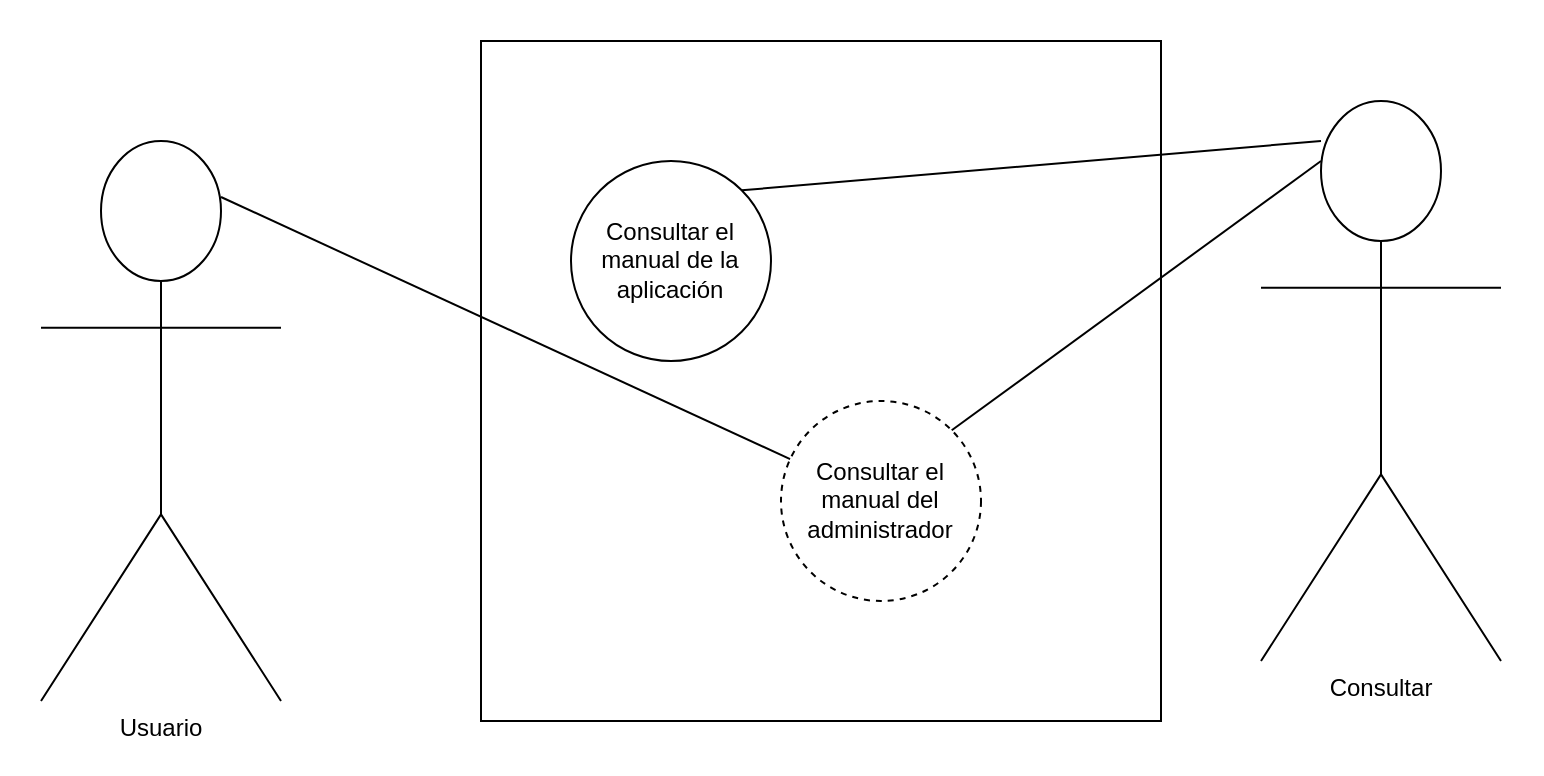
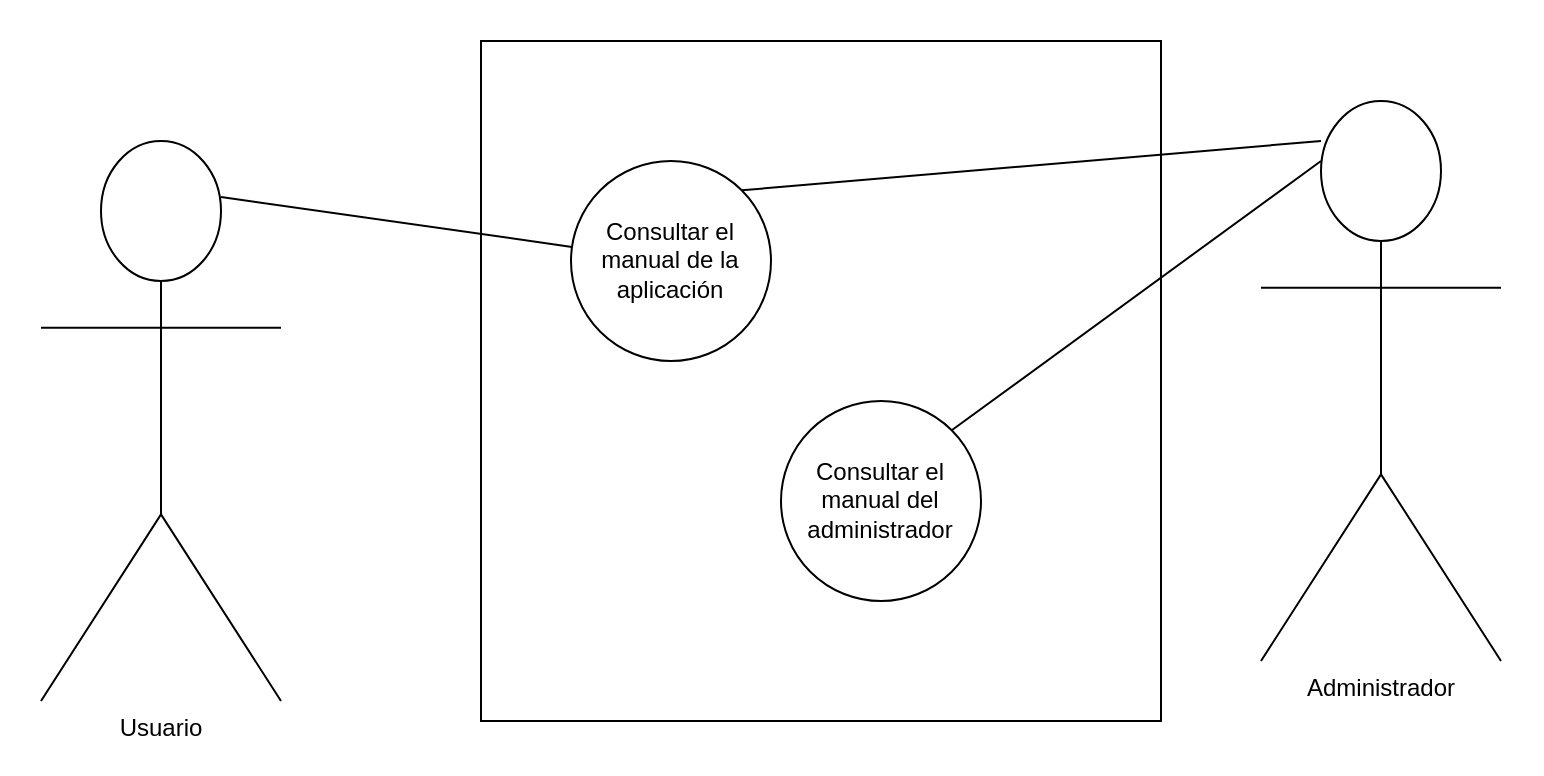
(506, 328) -> (397, 222)
(881, 501) -> (881, 501)
(1382, 689) -> (1382, 689)
